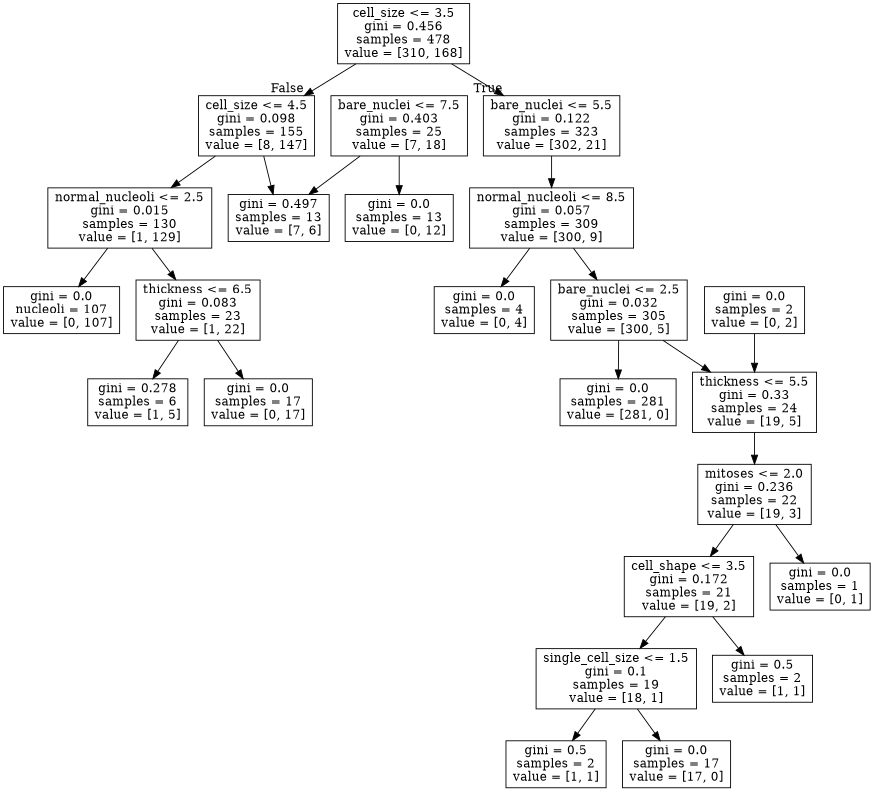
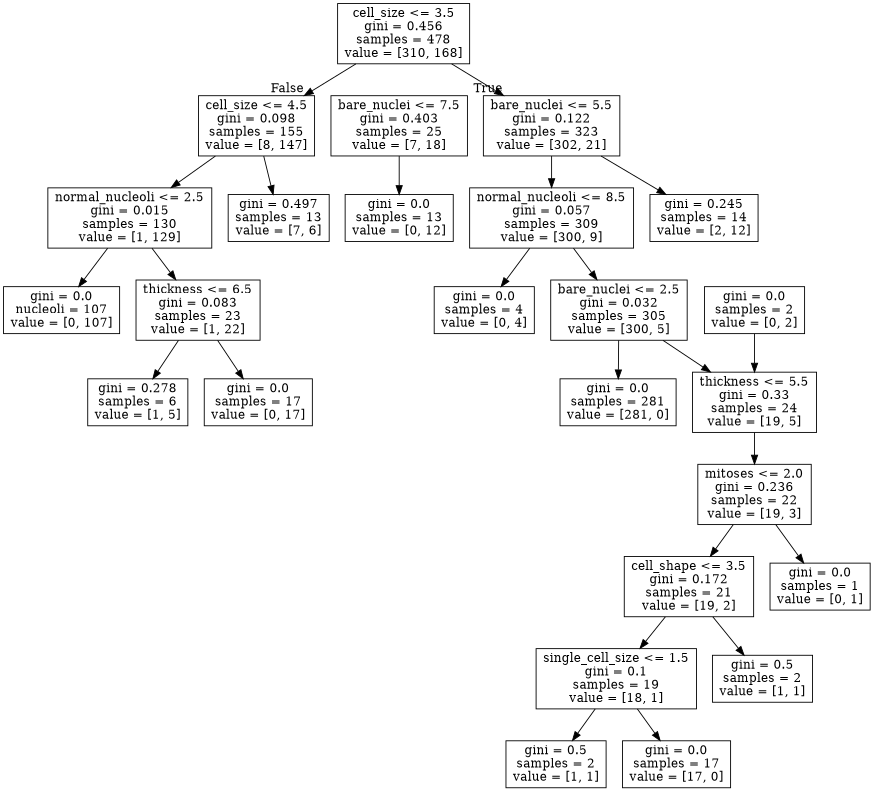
(338, 173) -> none
none -> (704, 218)
